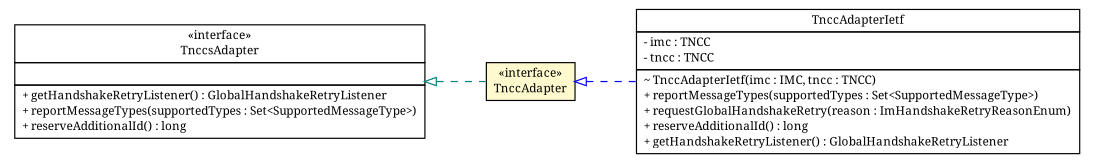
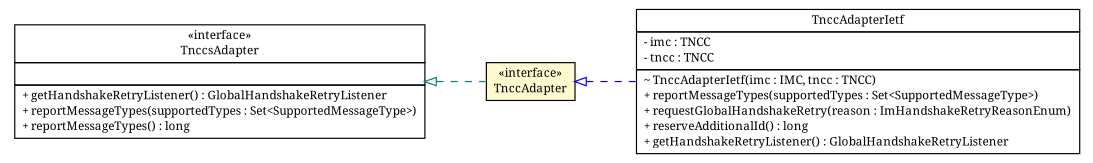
(105, 126) -> (106, 126)
